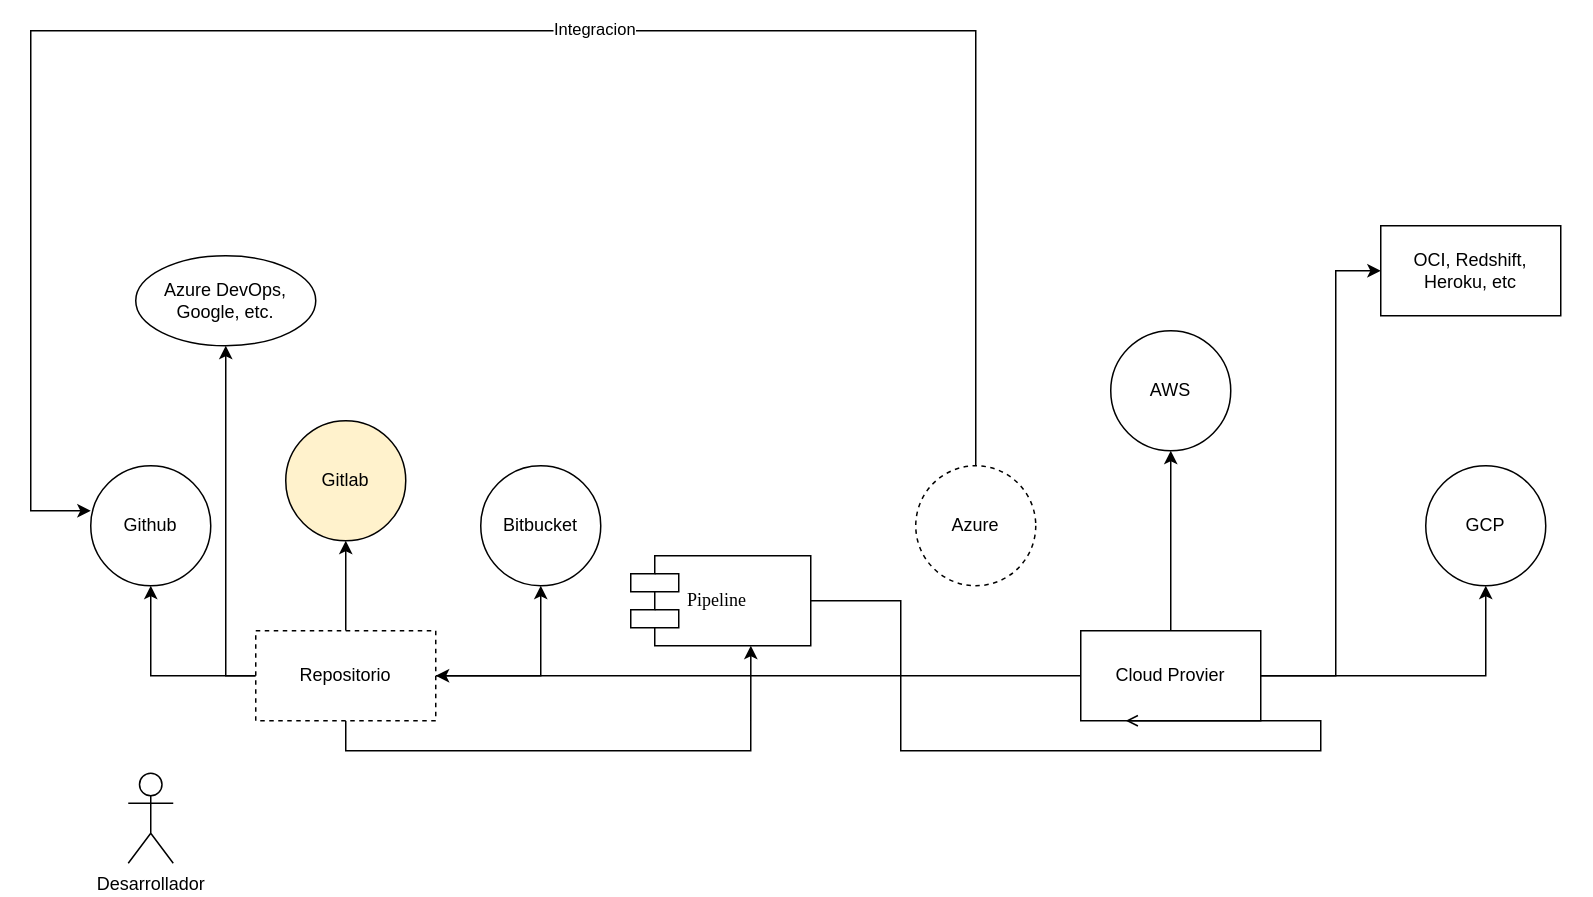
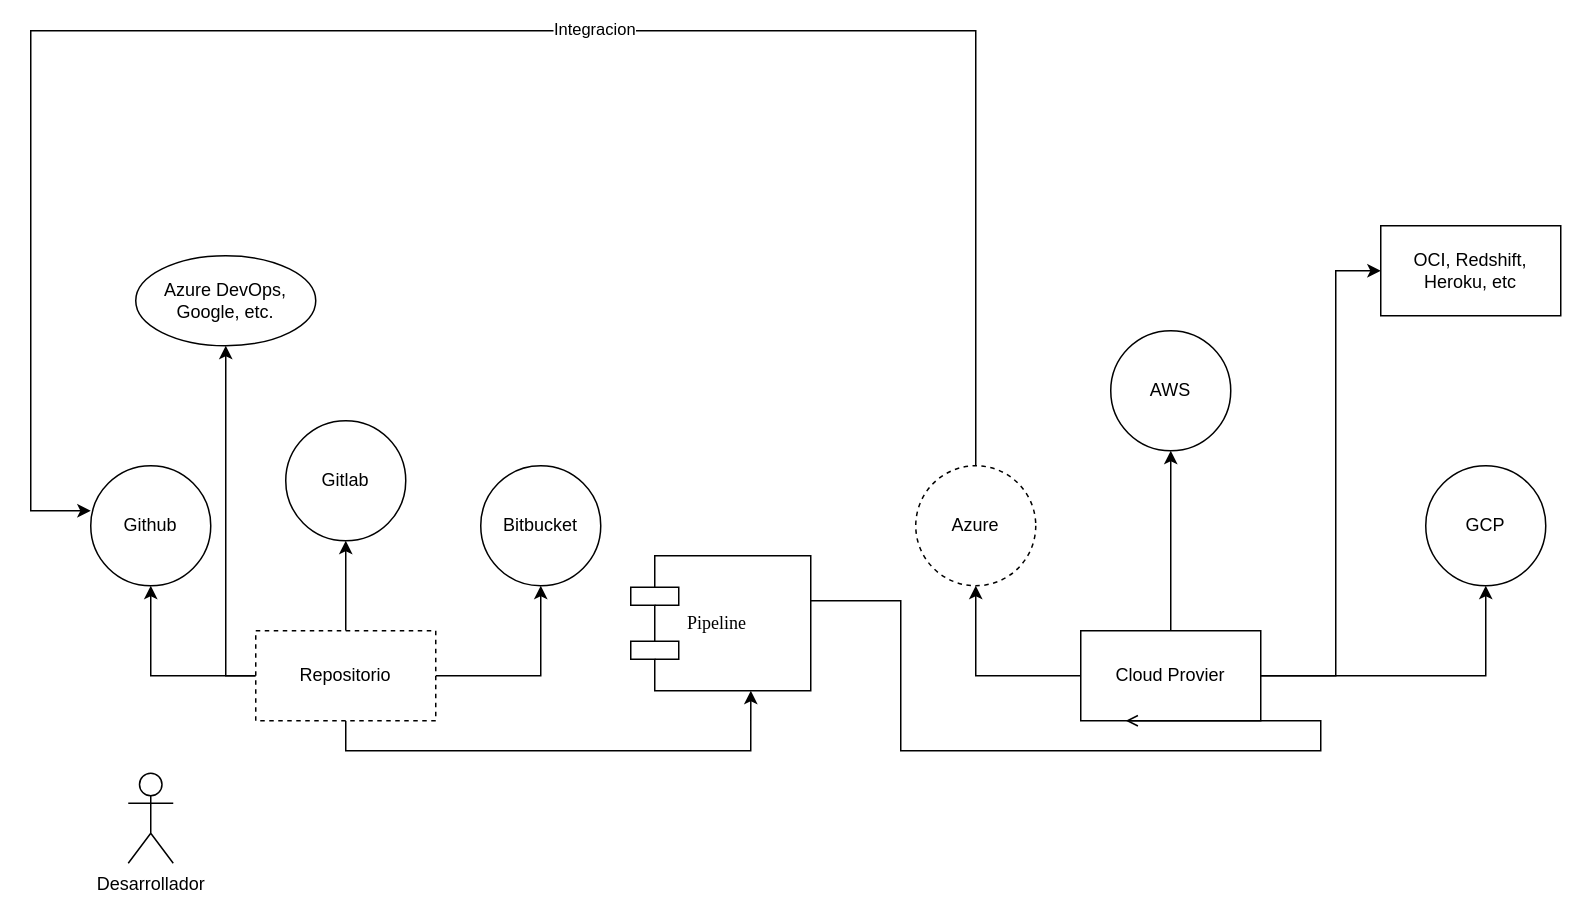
(346, 481) -> (346, 481)
(721, 601) -> (721, 623)
(760, 676) -> (976, 637)
